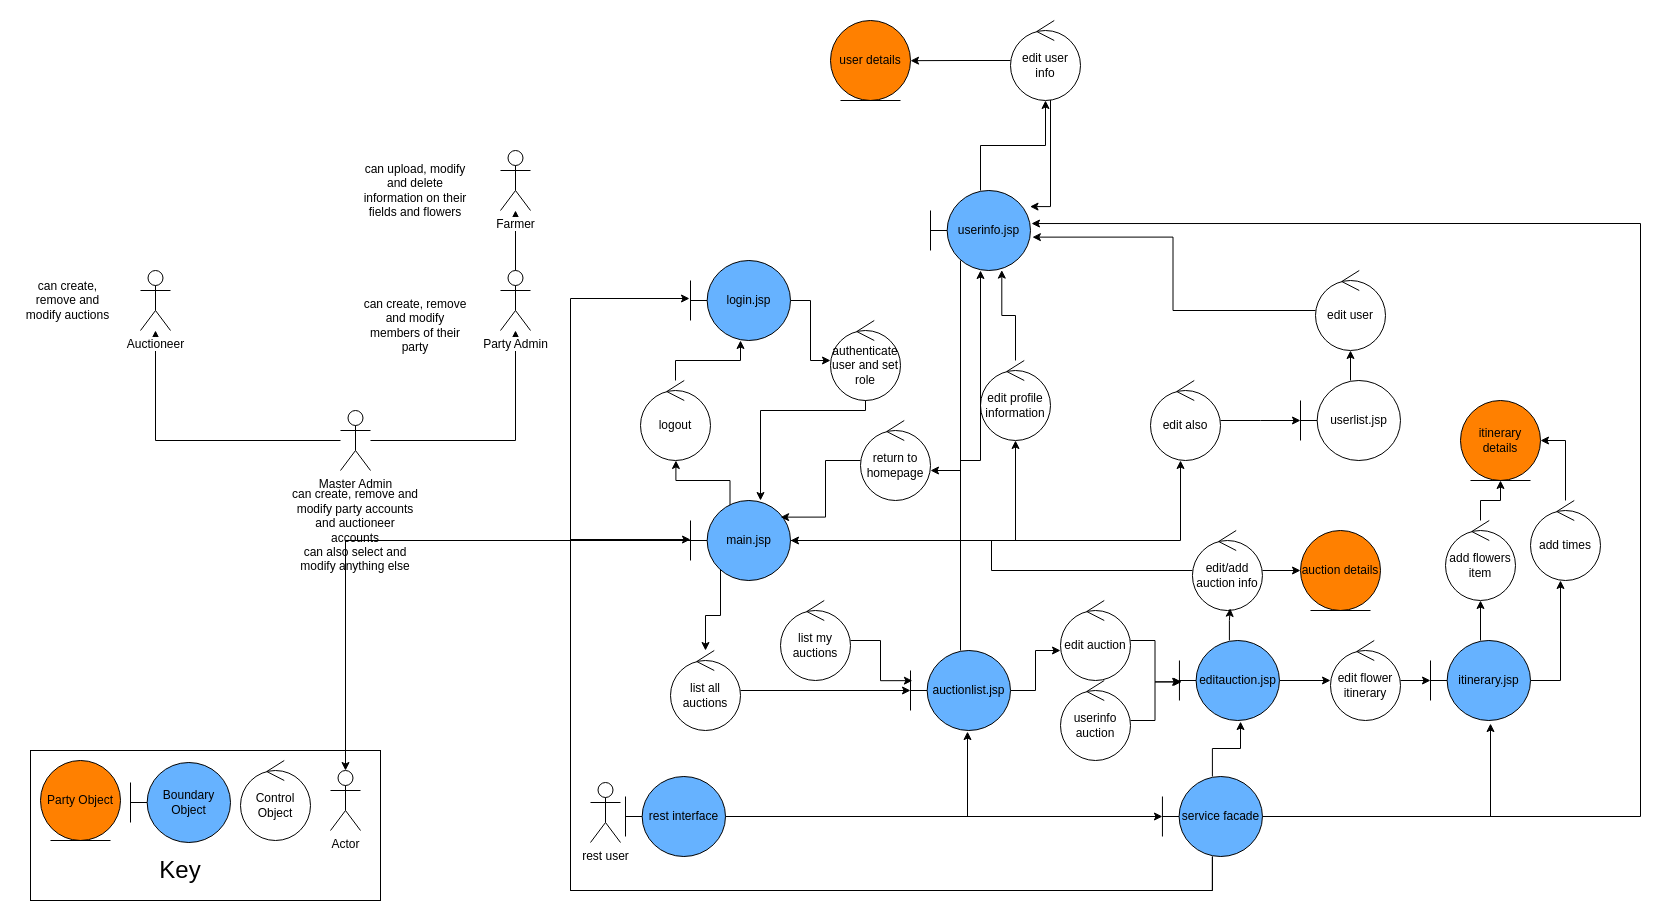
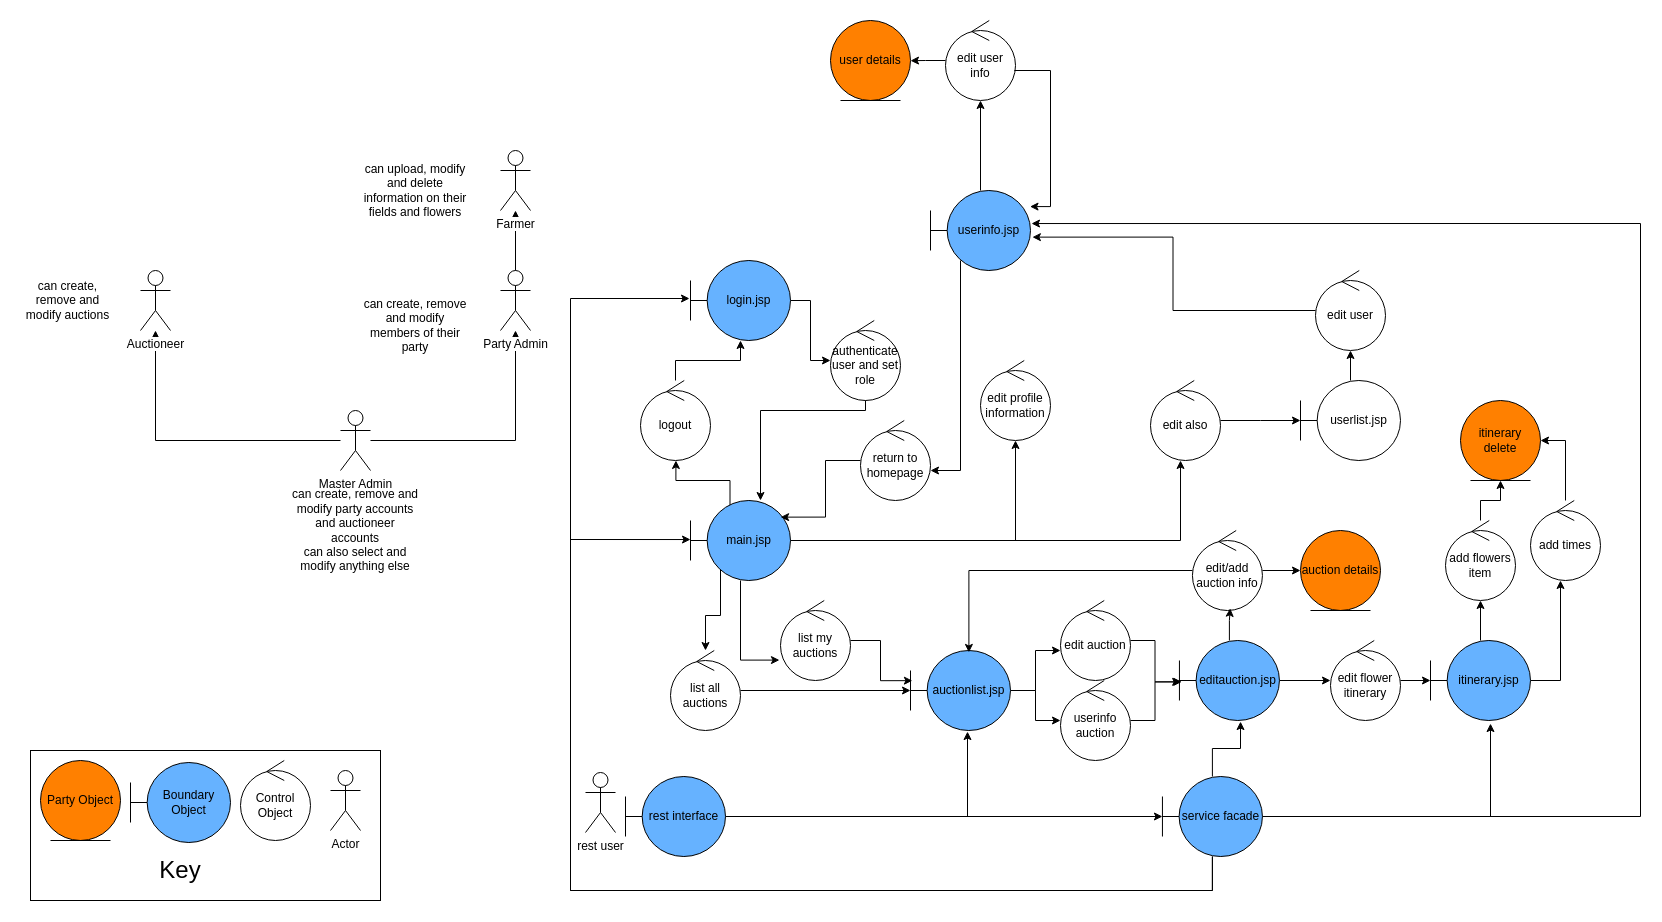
(1046, 61) -> (981, 61)
(1012, 316) -> none
(1501, 441) -> (1501, 441)
(346, 541) -> (741, 636)
(992, 557) -> (969, 596)
(961, 562) -> (1036, 715)
(606, 813) -> (601, 803)
